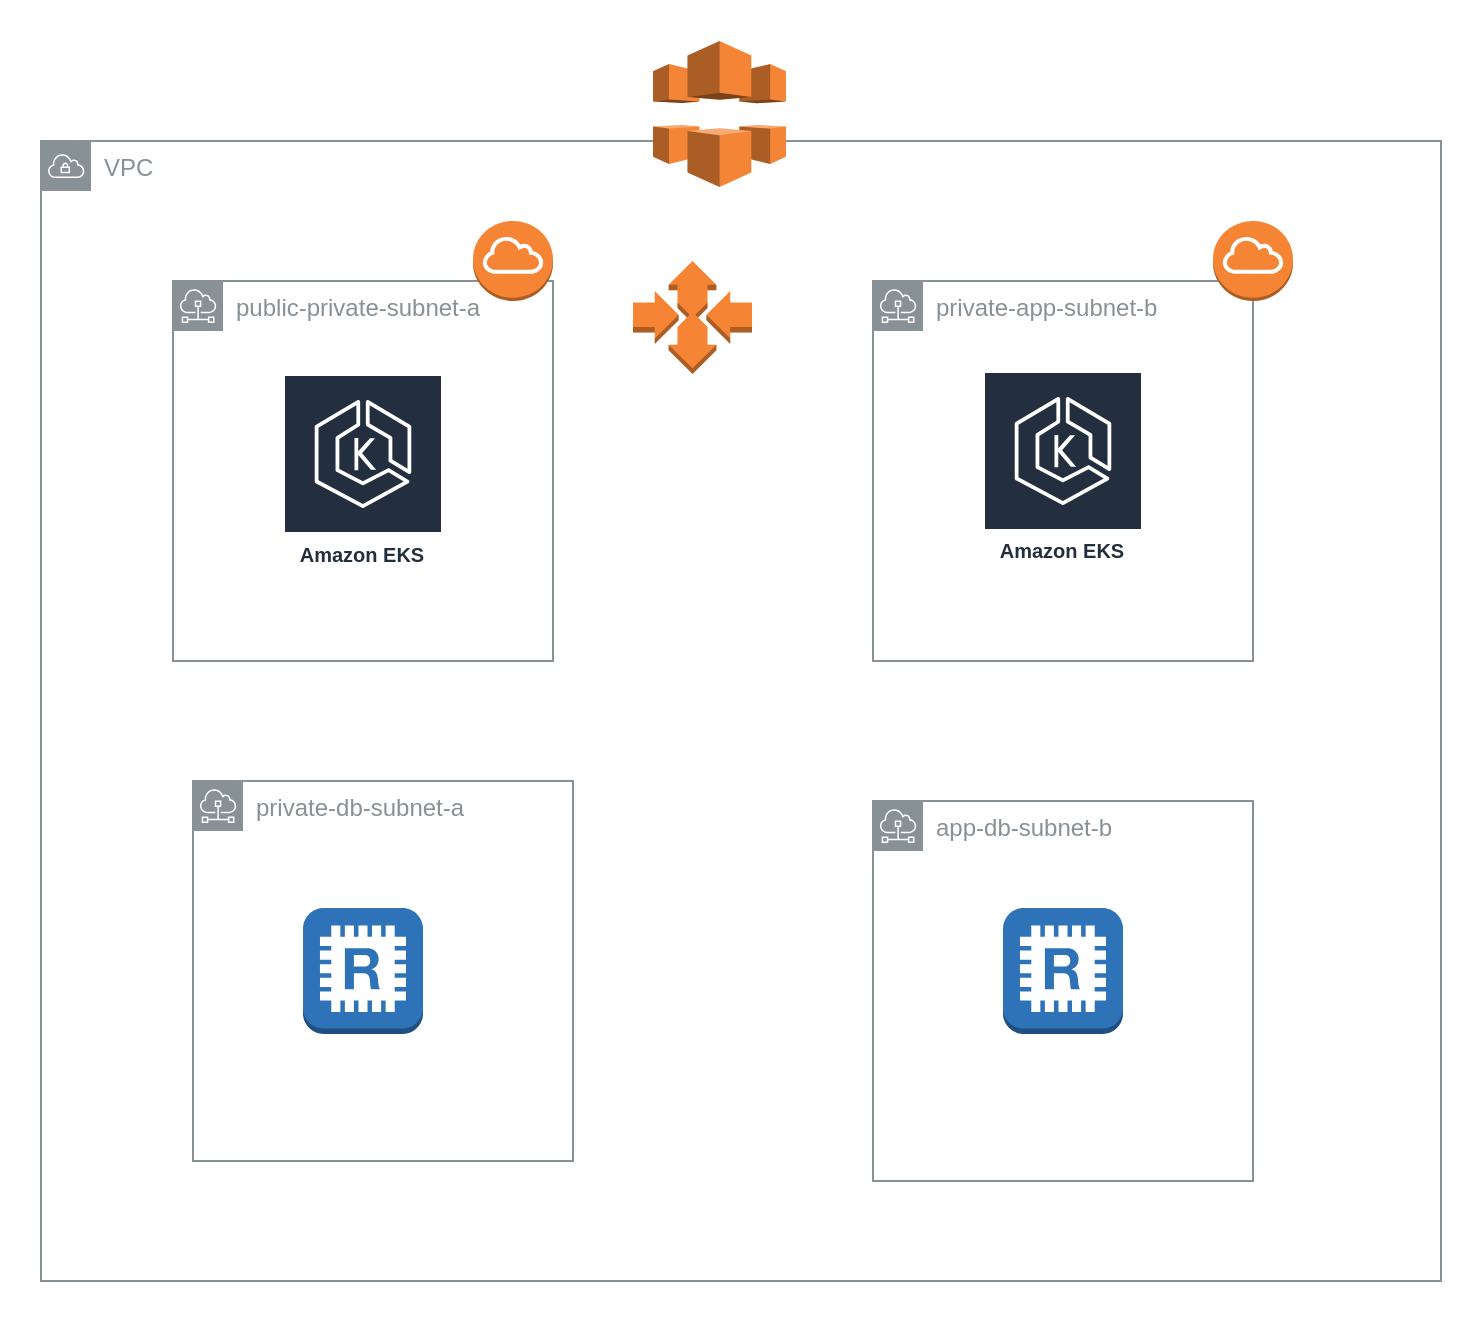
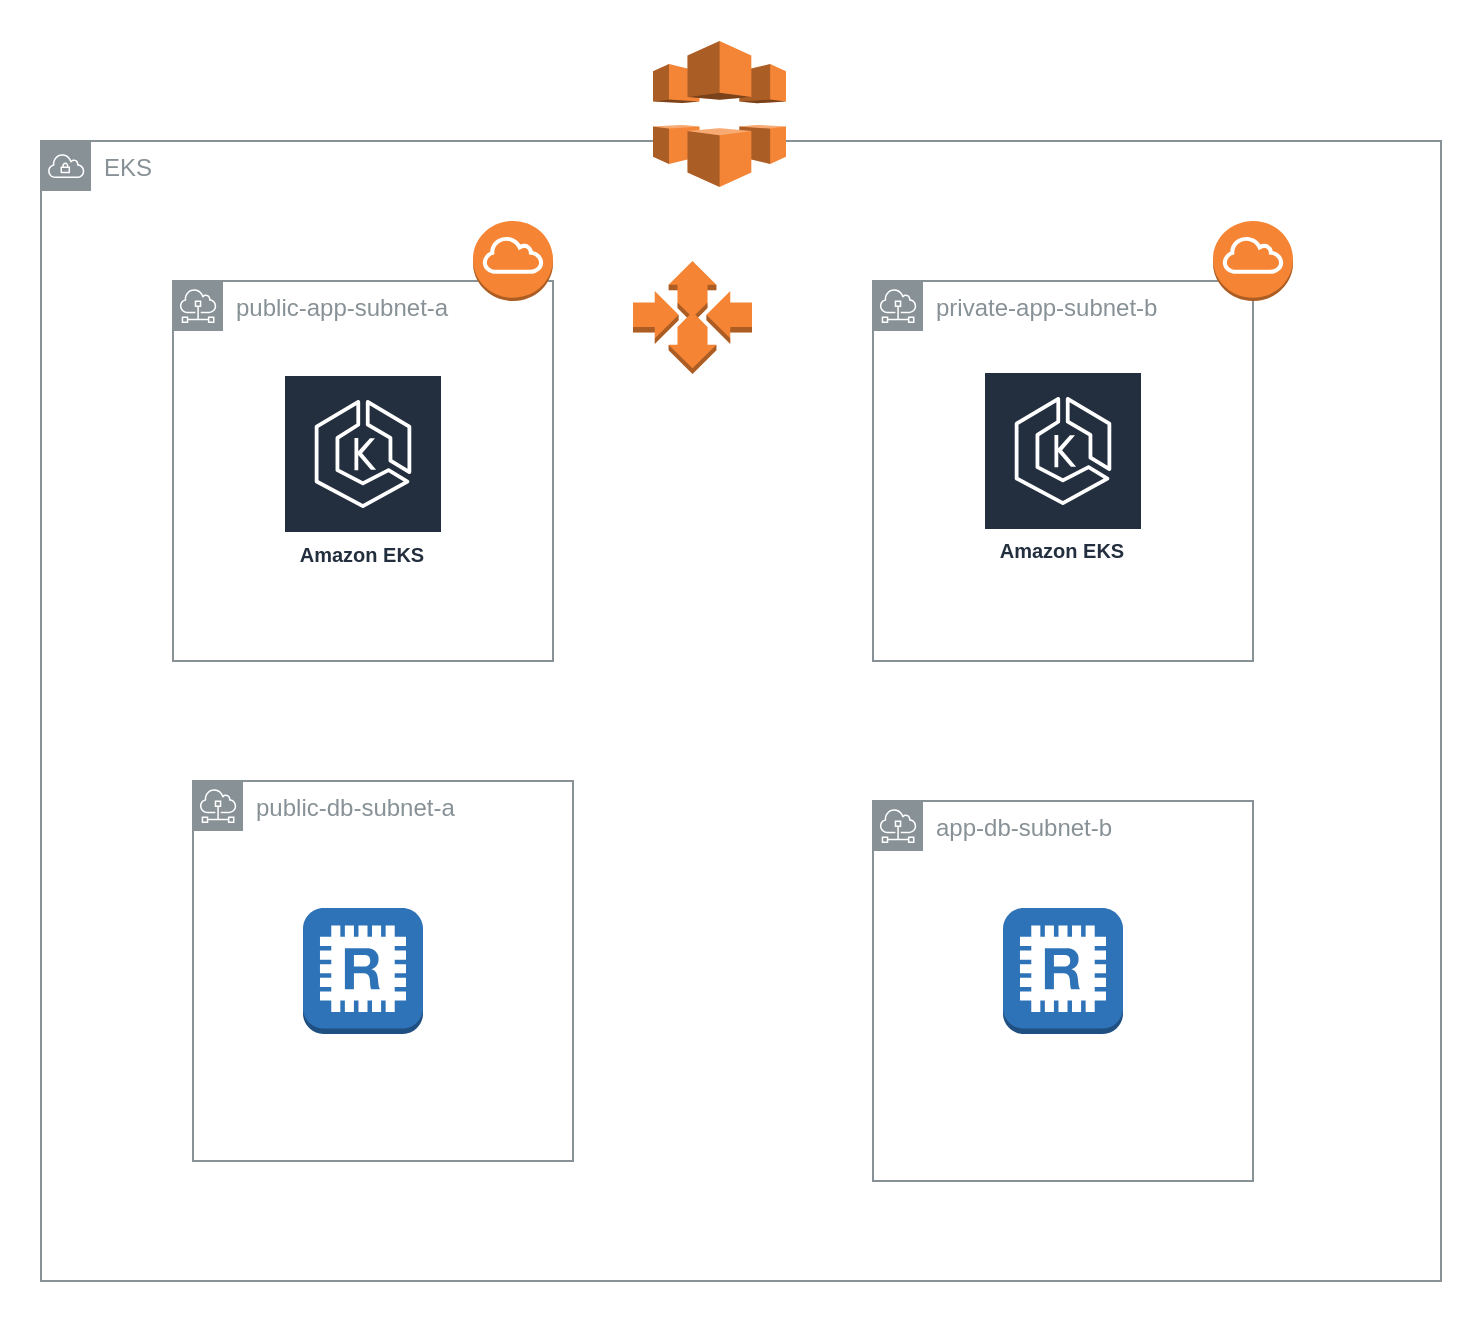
(125, 169) -> (125, 169)
(382, 309) -> (358, 309)
(382, 809) -> (372, 809)
